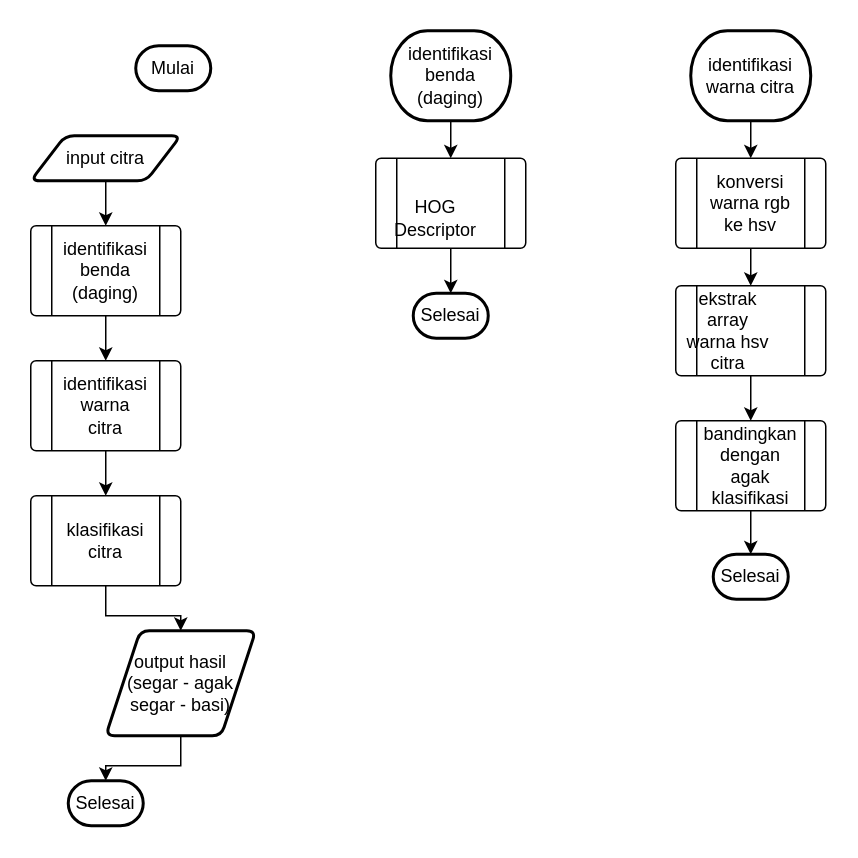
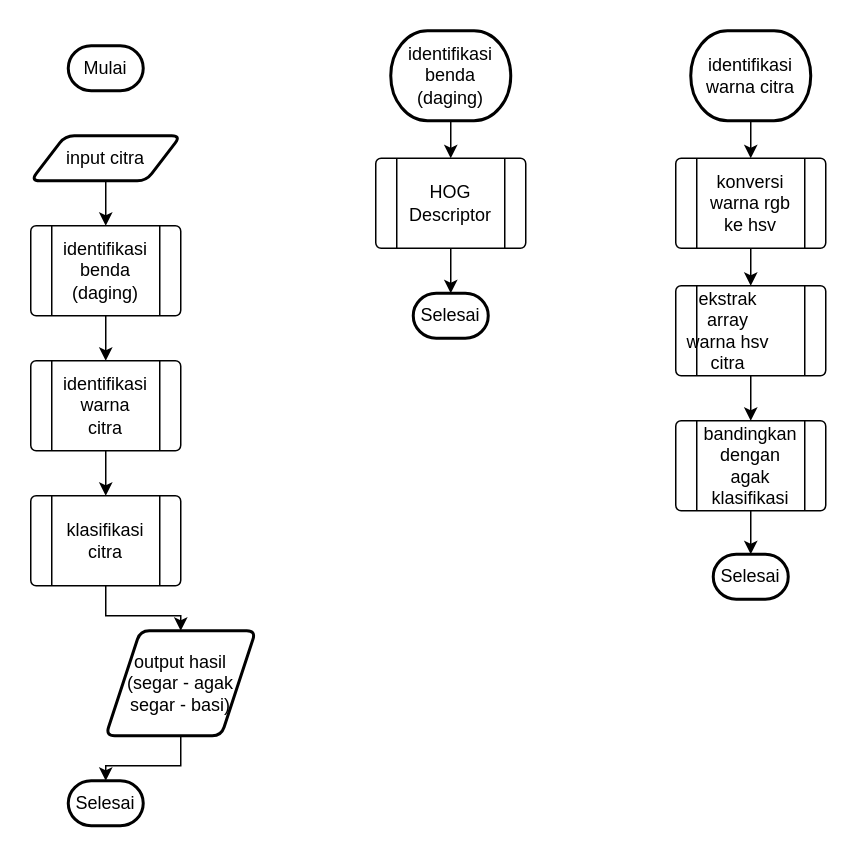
(173, 68) -> (106, 68)
(436, 218) -> (451, 203)
